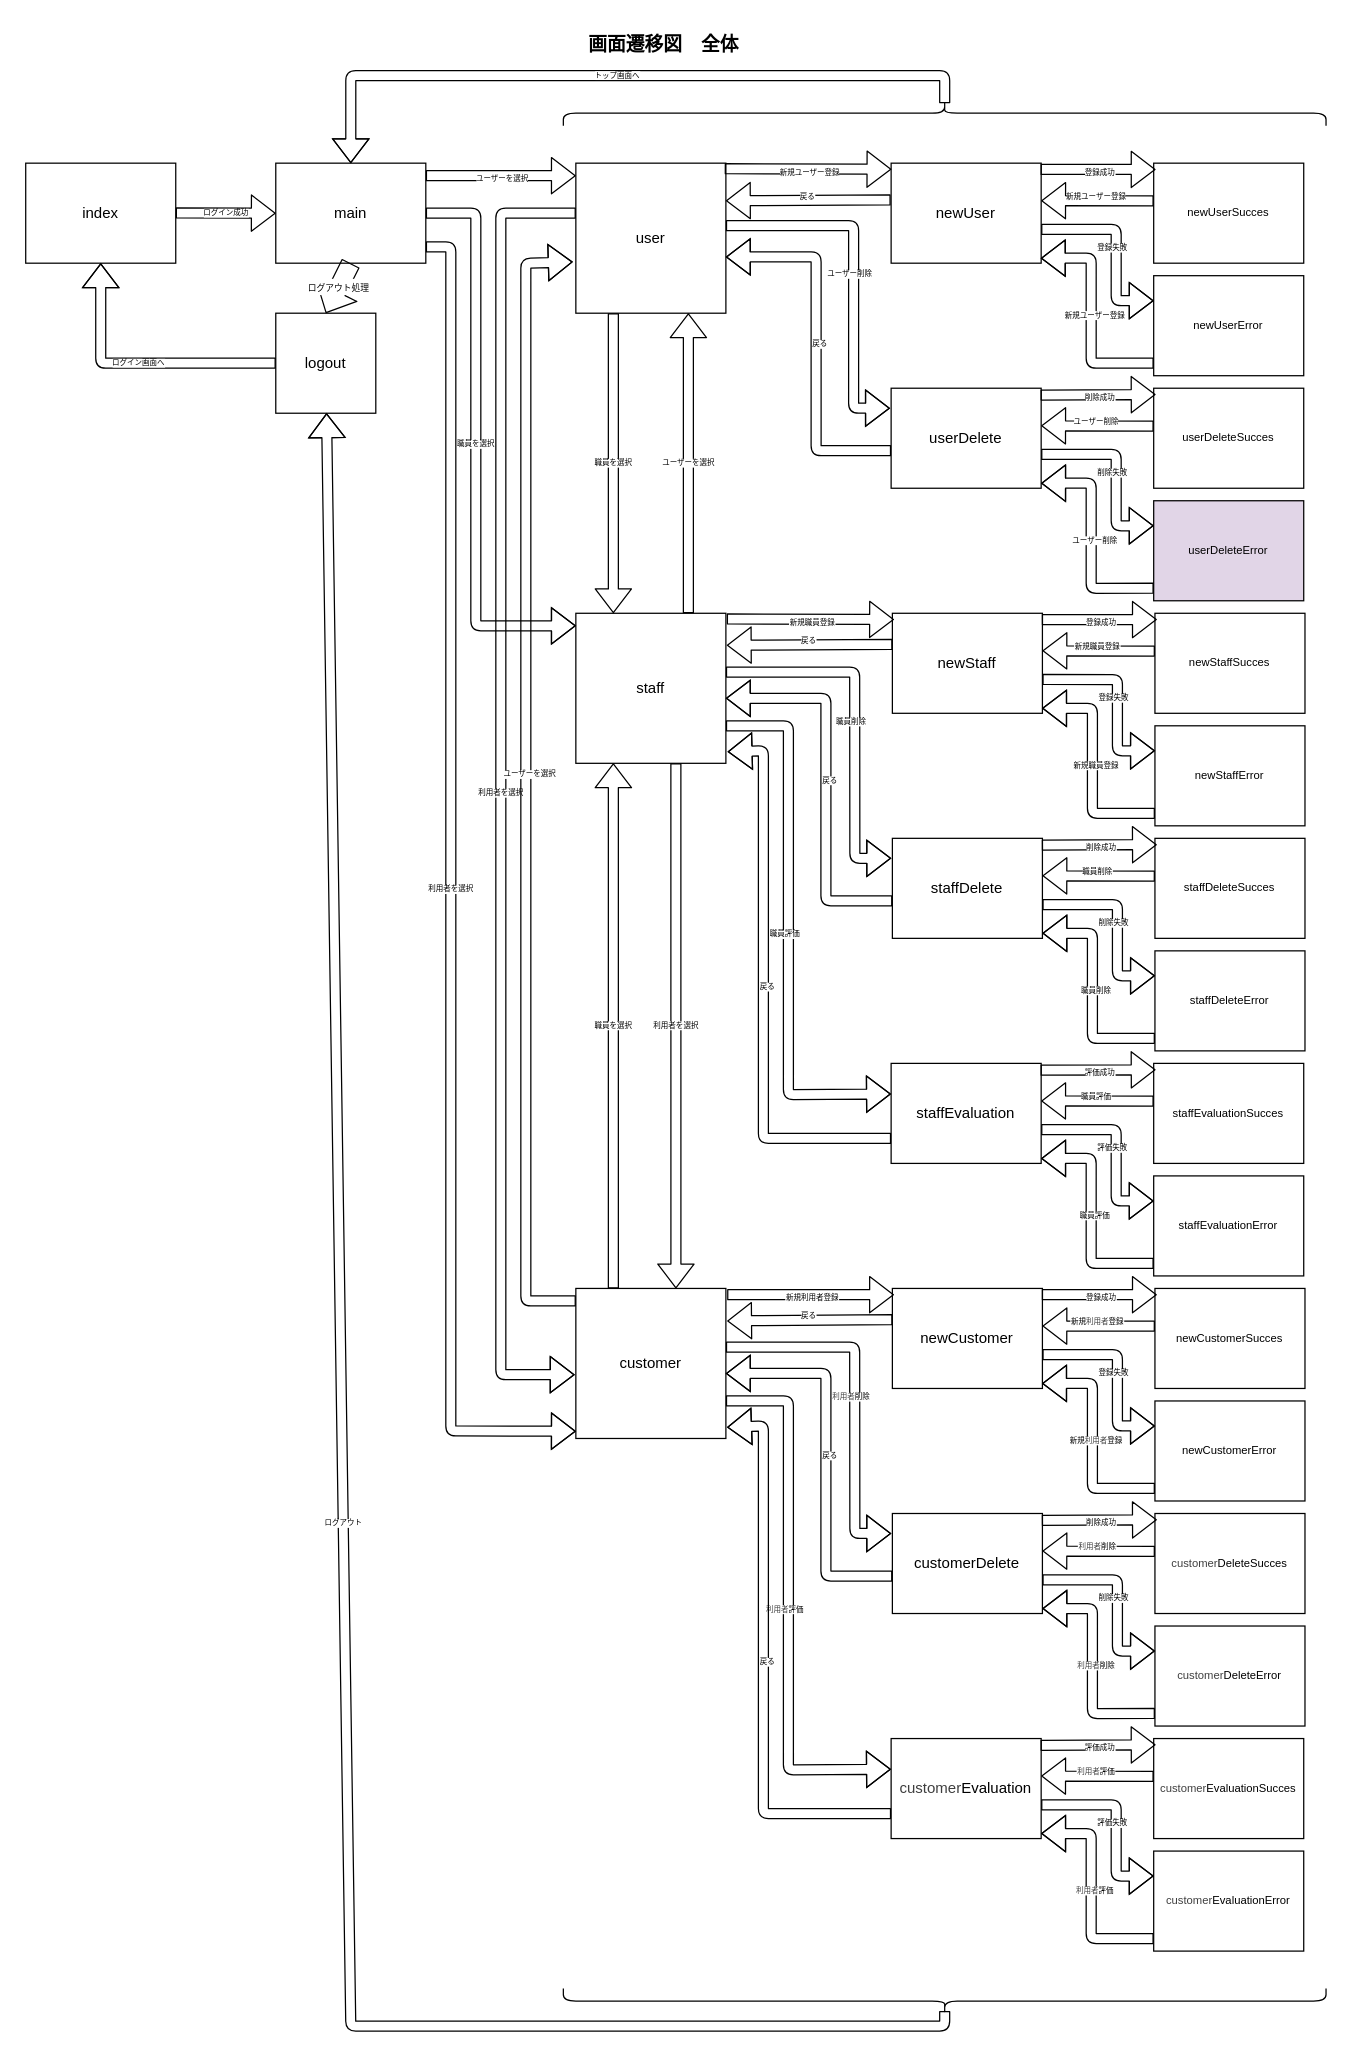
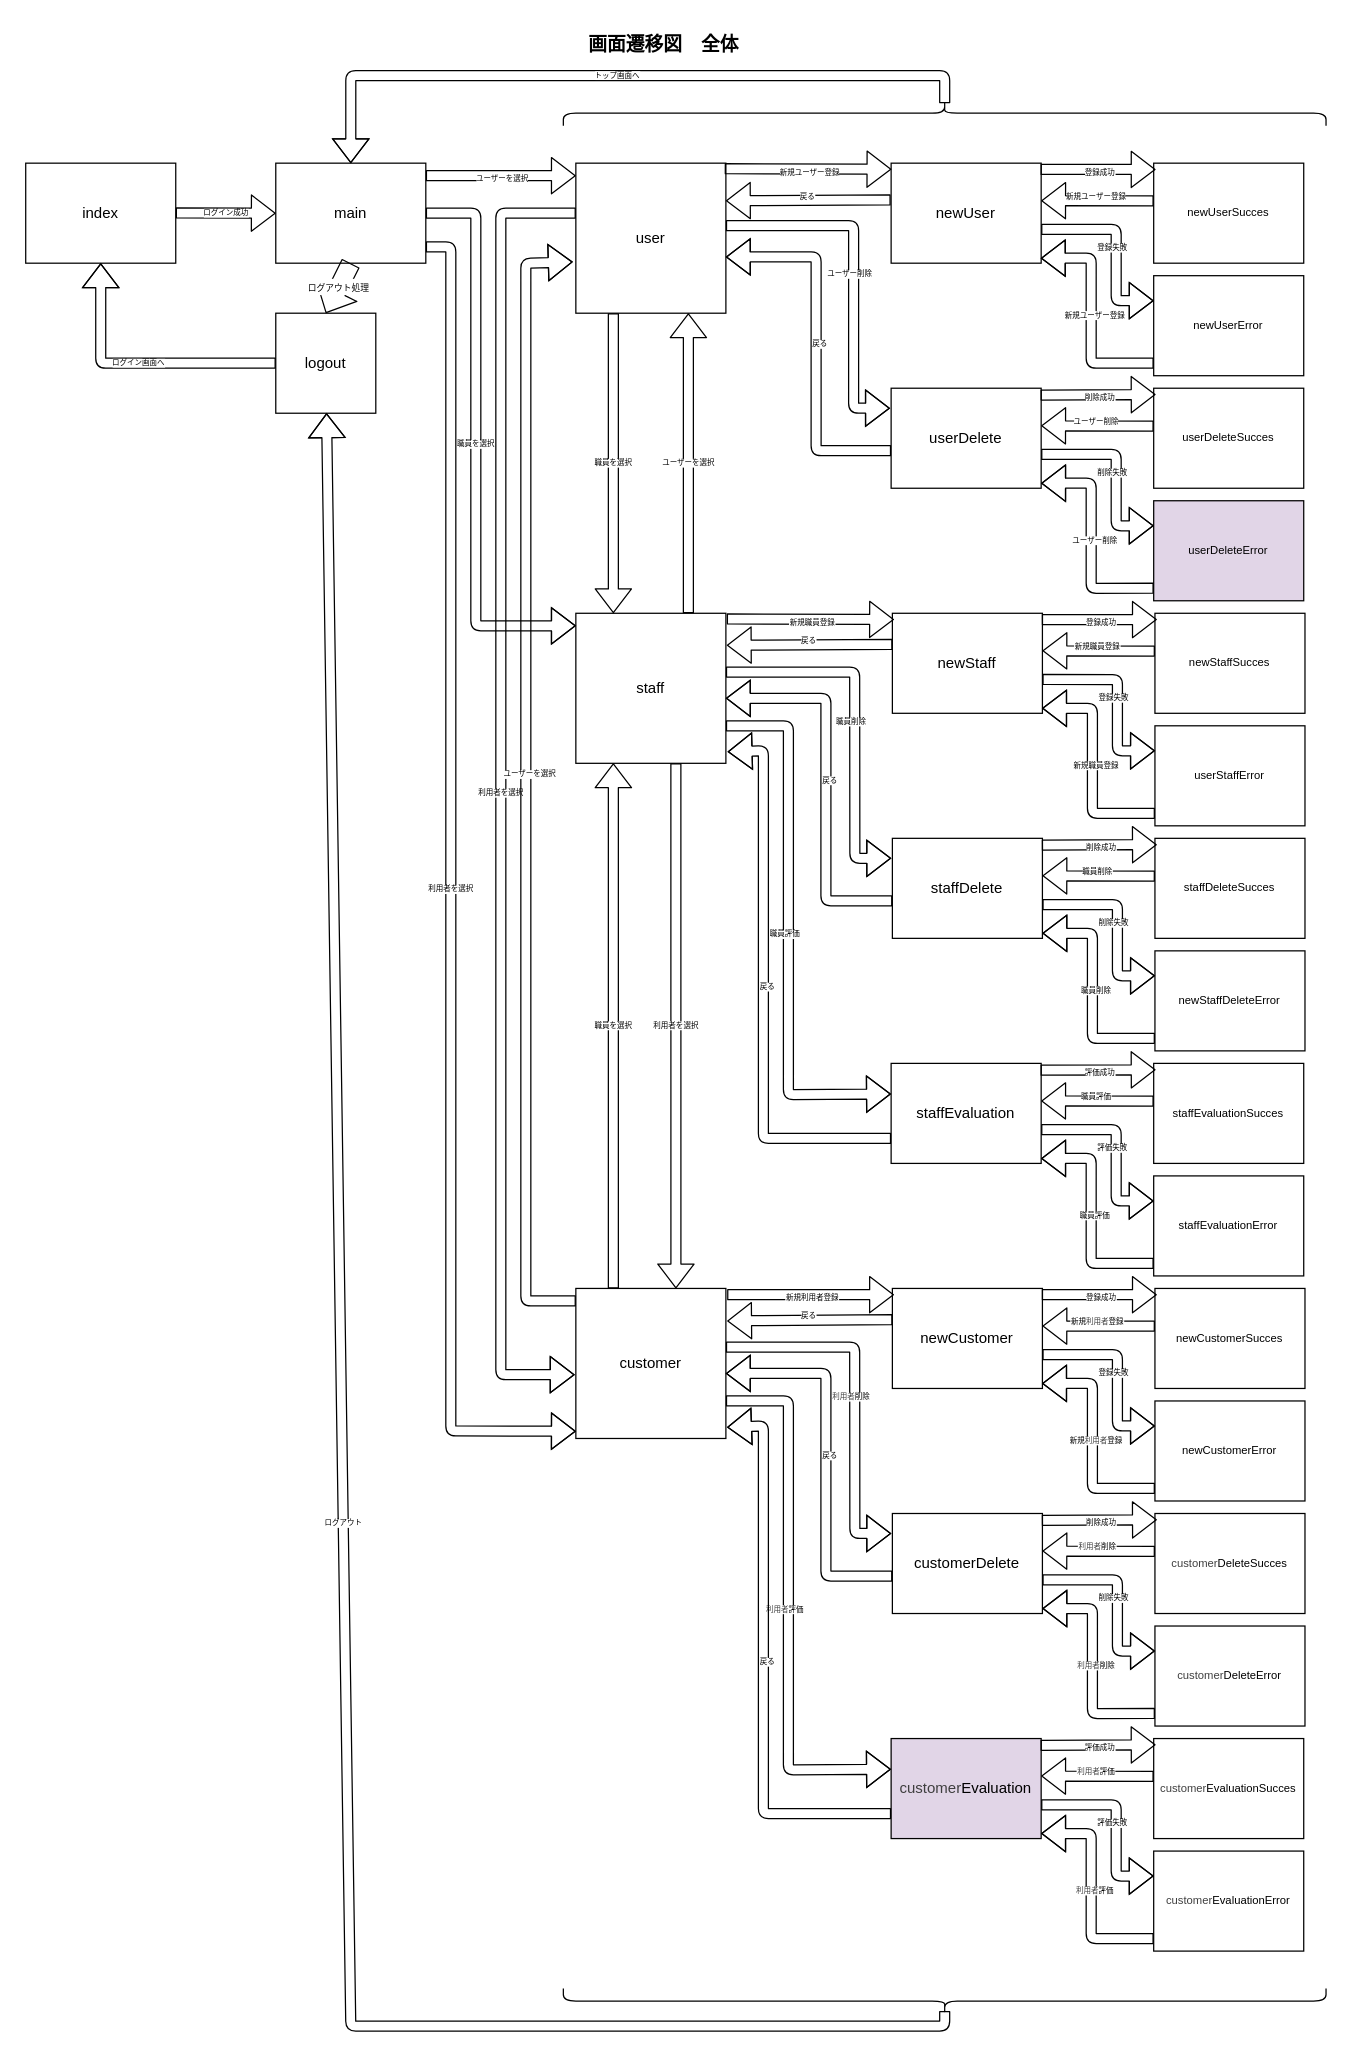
(1229, 776) -> (1229, 776)
(1229, 1001) -> (1229, 1001)
(966, 1788) -> (966, 1788)
